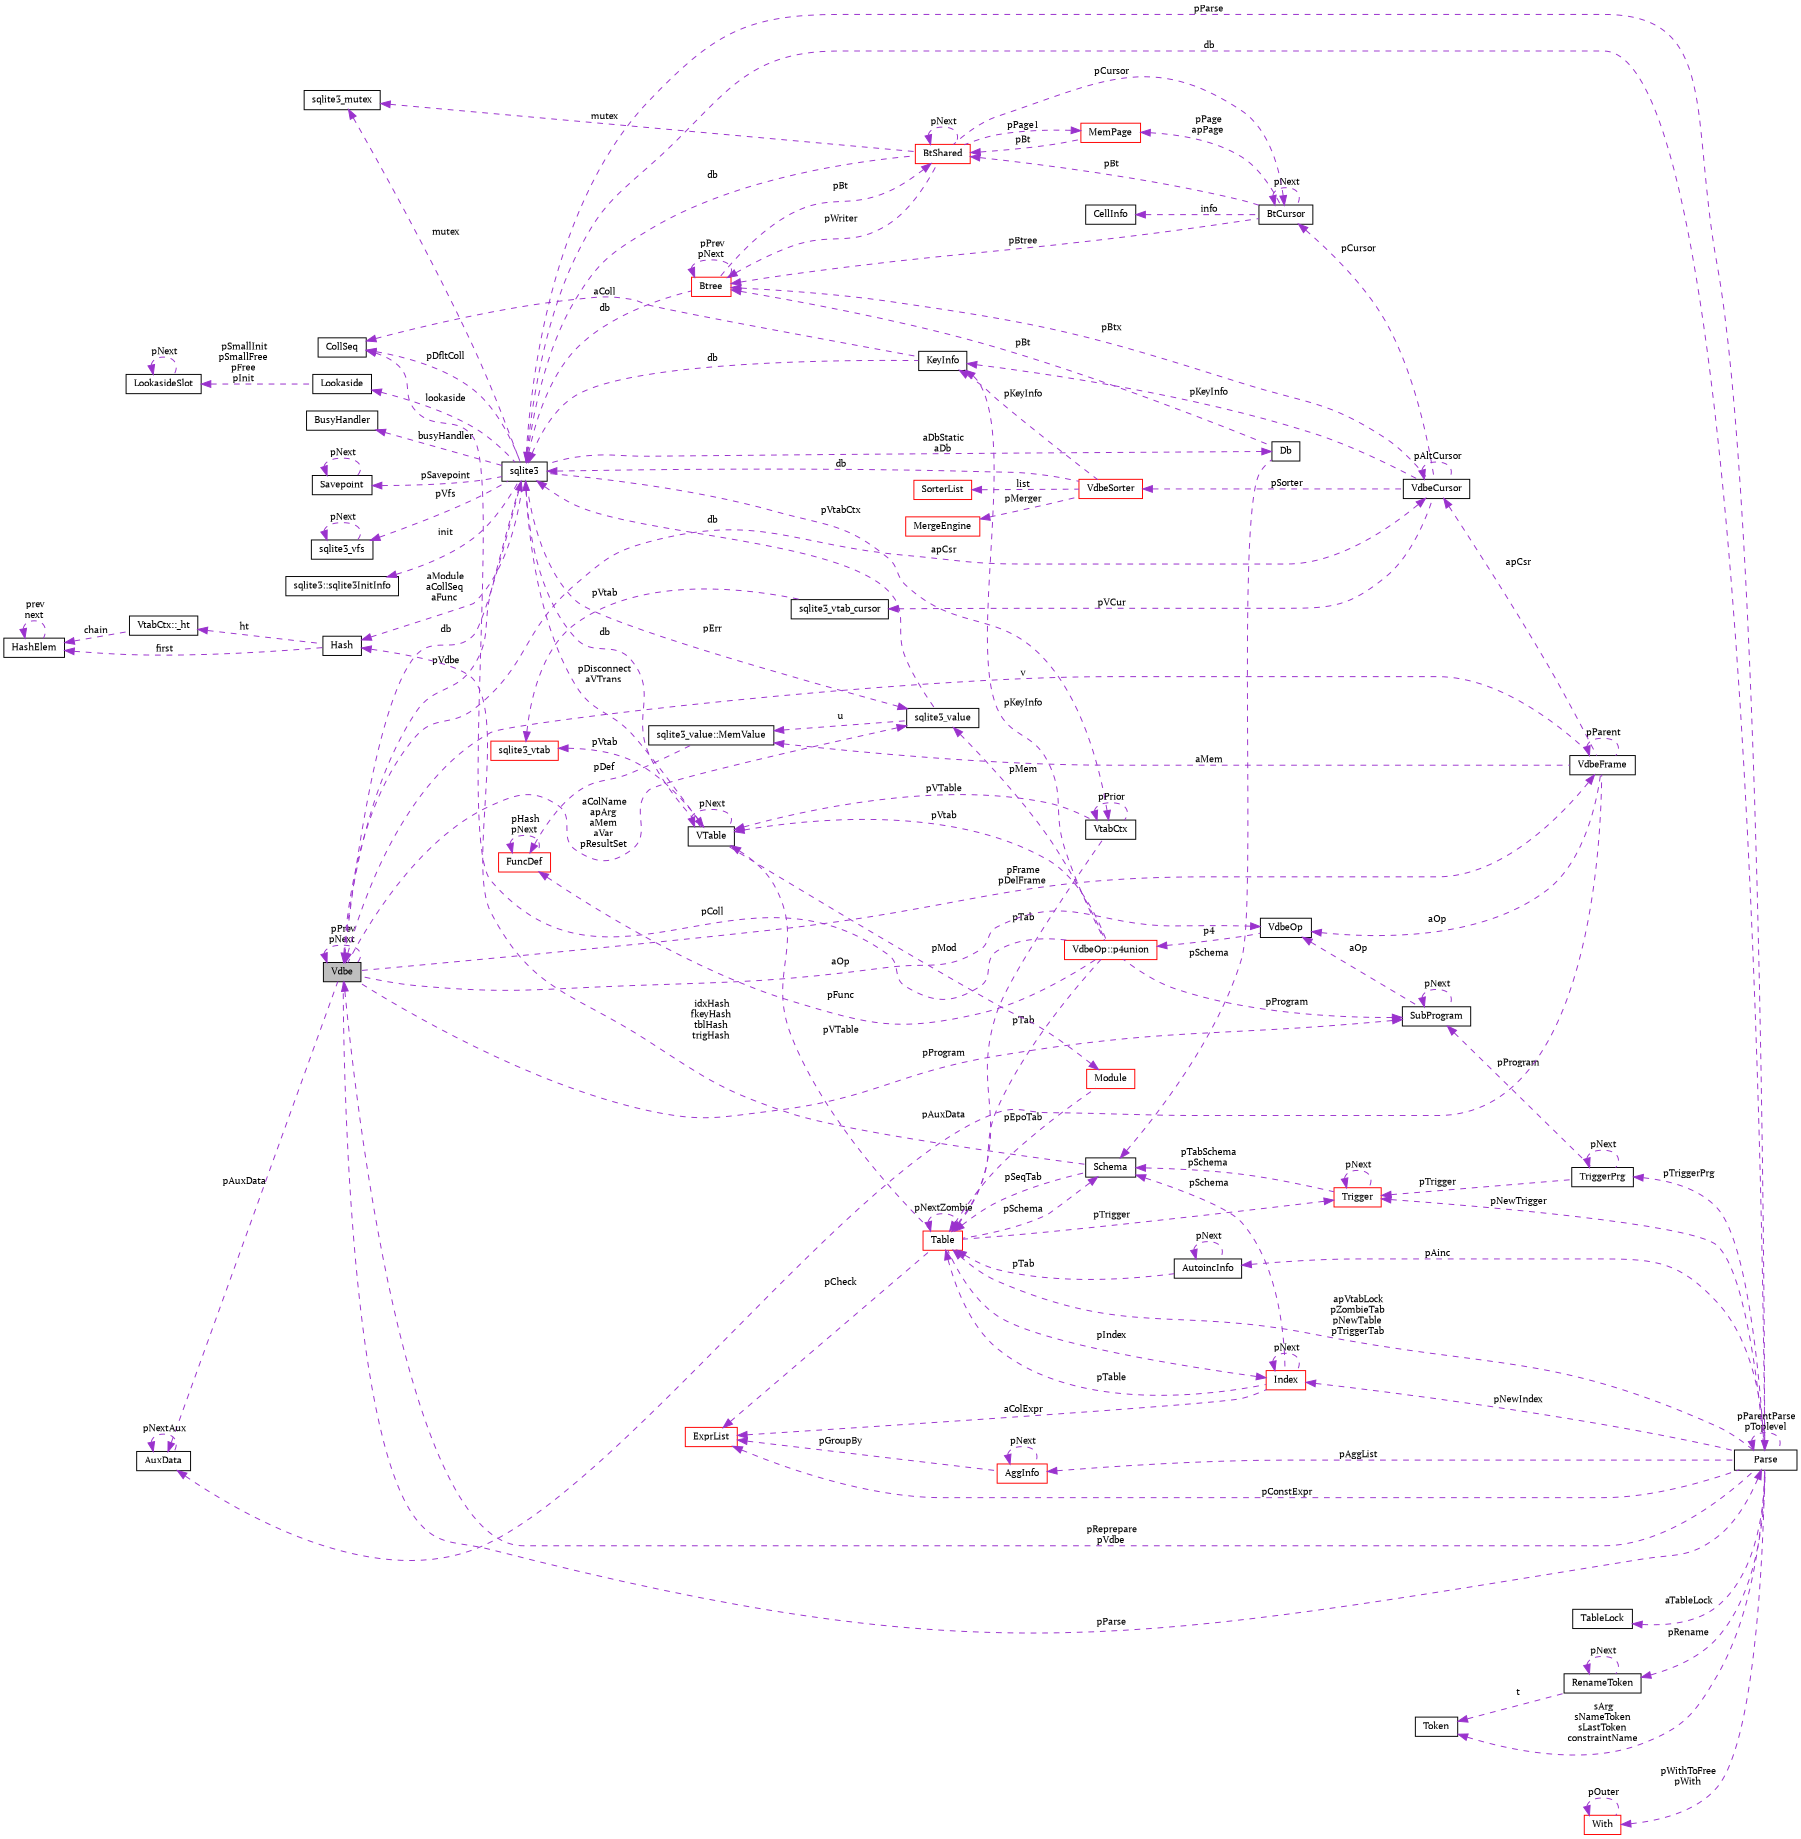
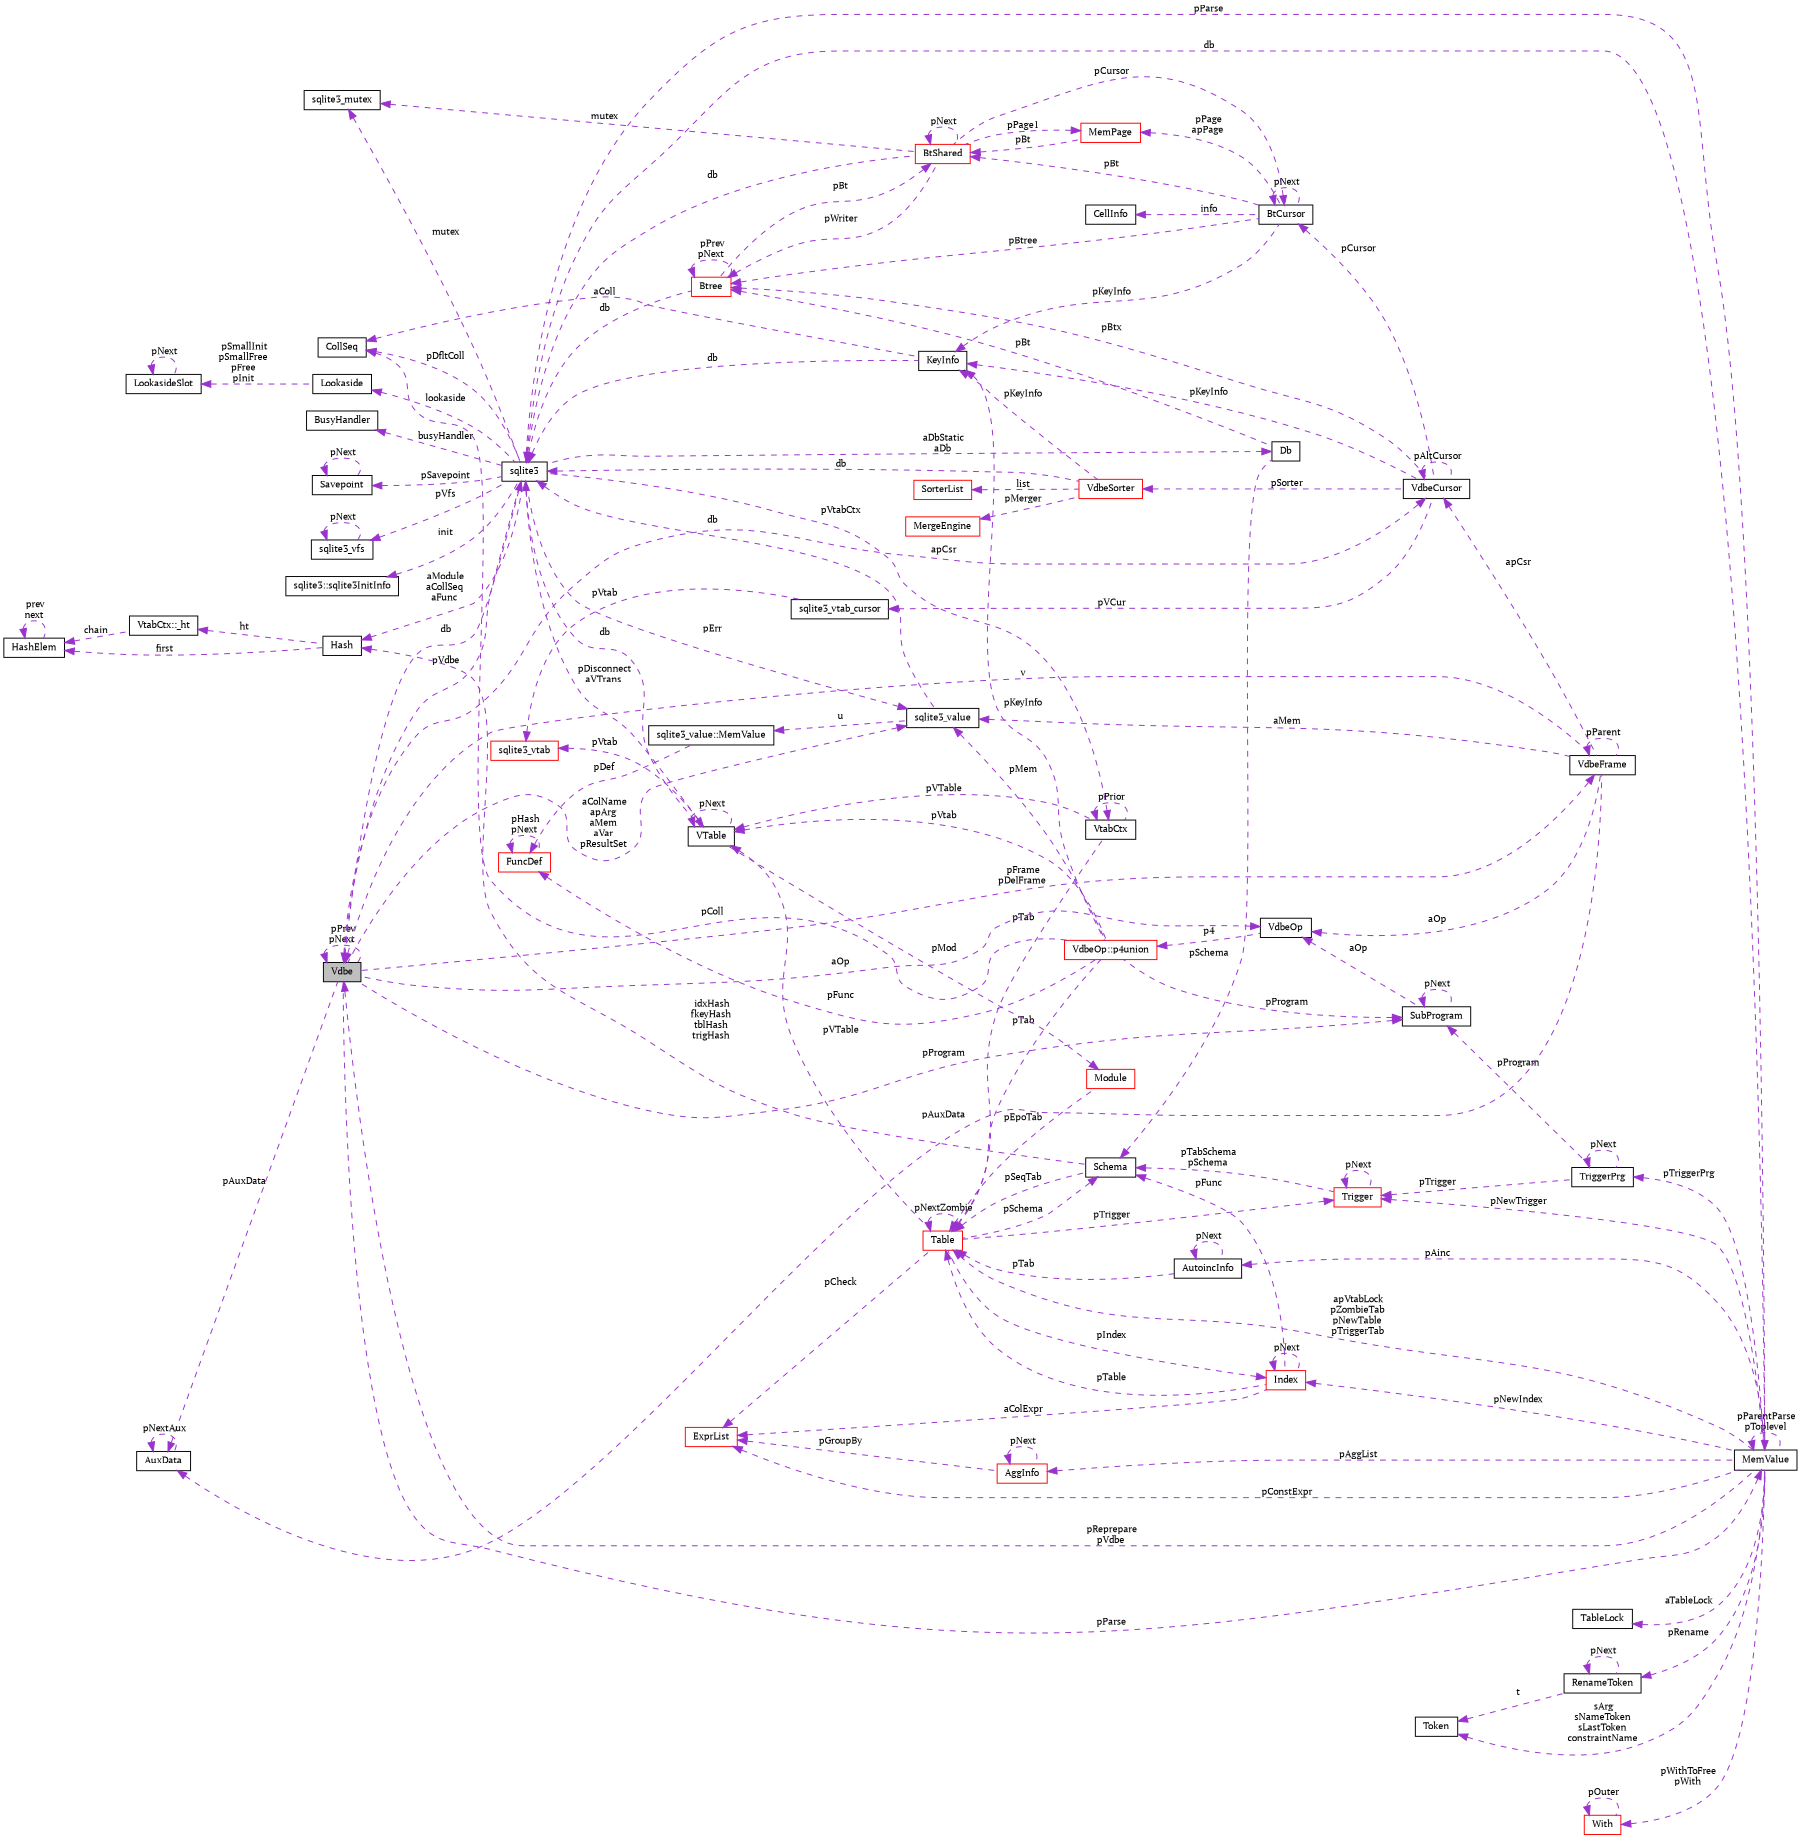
none -> (1129, 300)
(1176, 765) -> (1280, 728)
(1208, 1183) -> (1208, 1183)
(1766, 1460) -> (1766, 1460)
